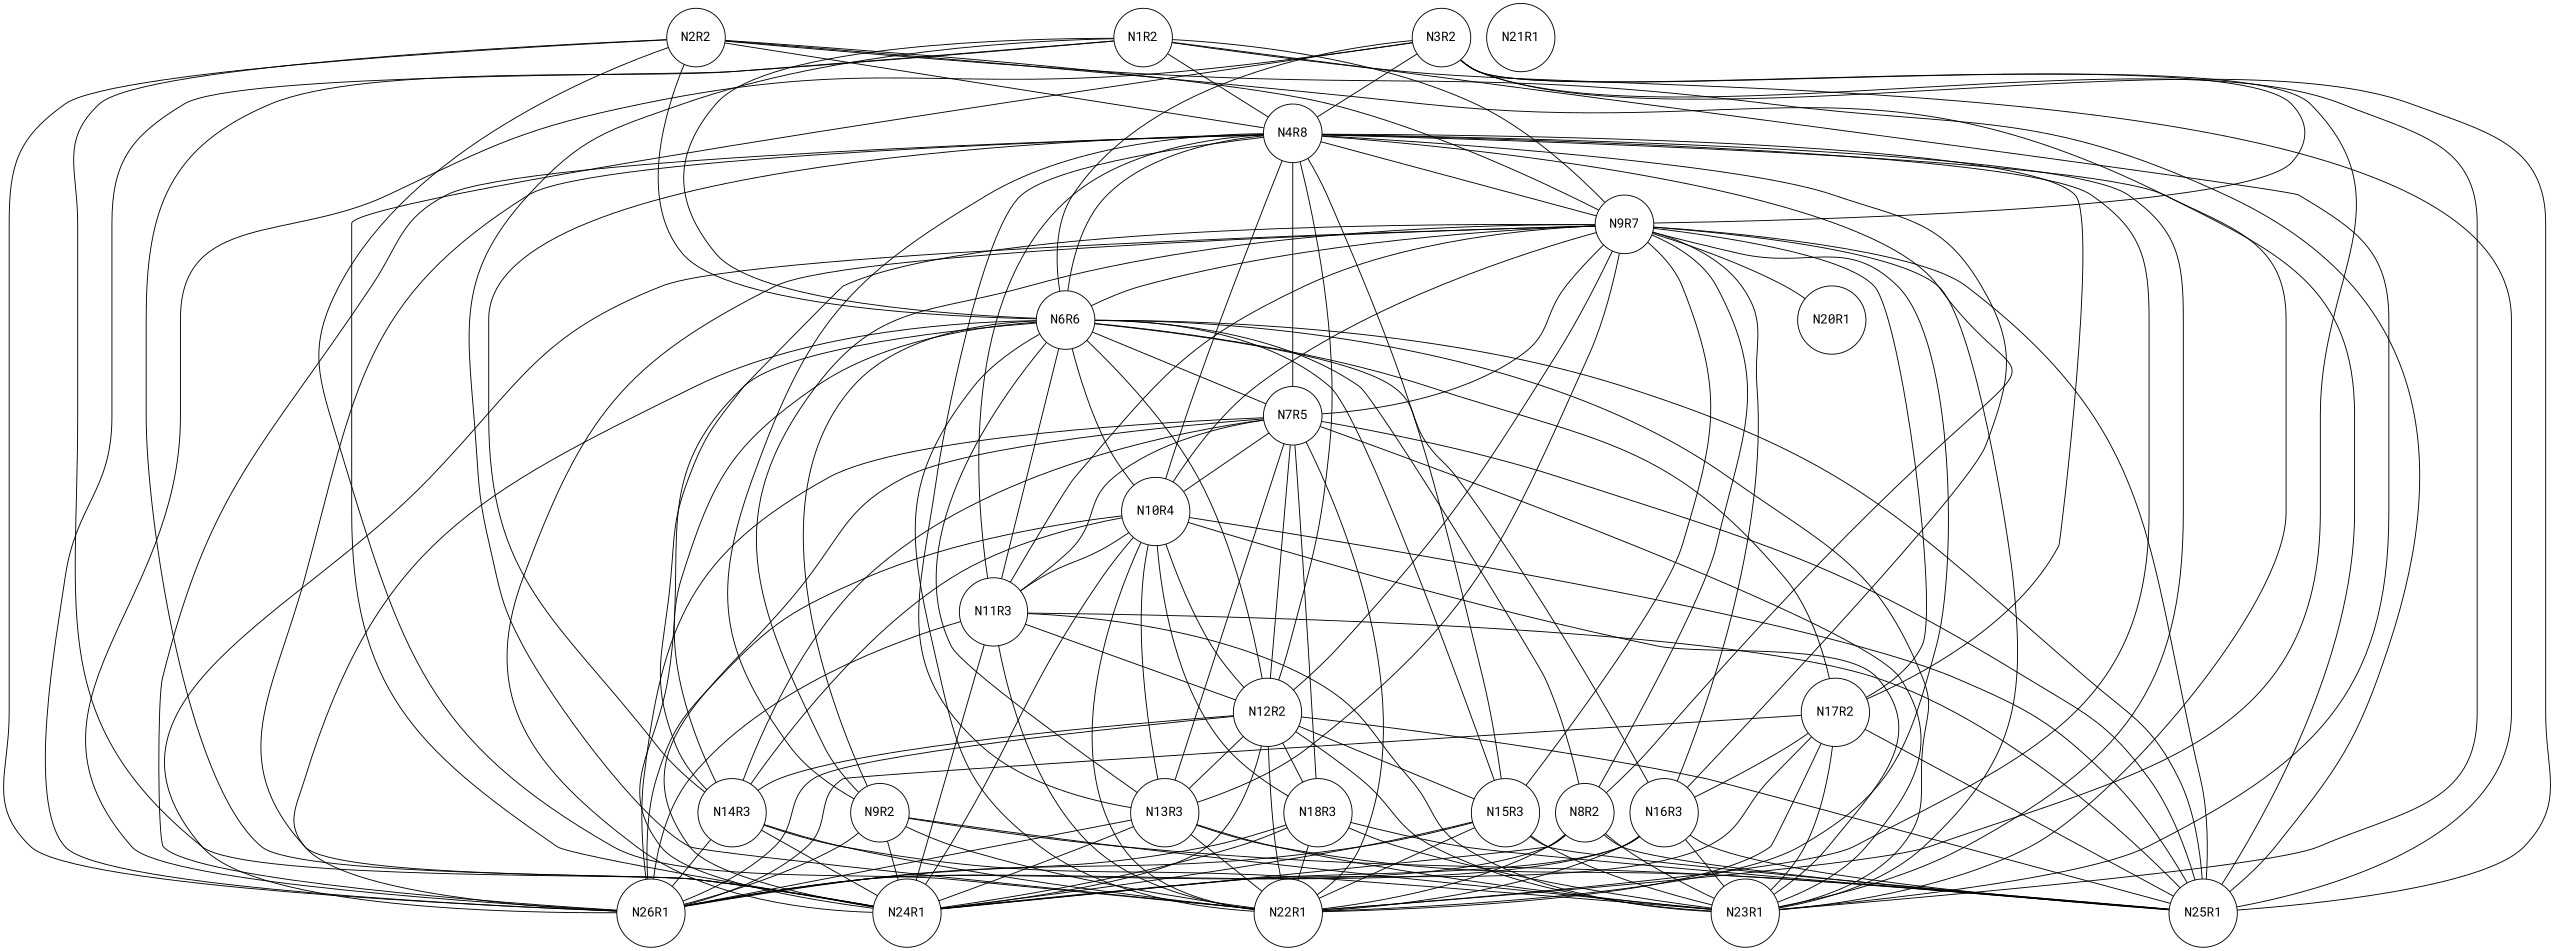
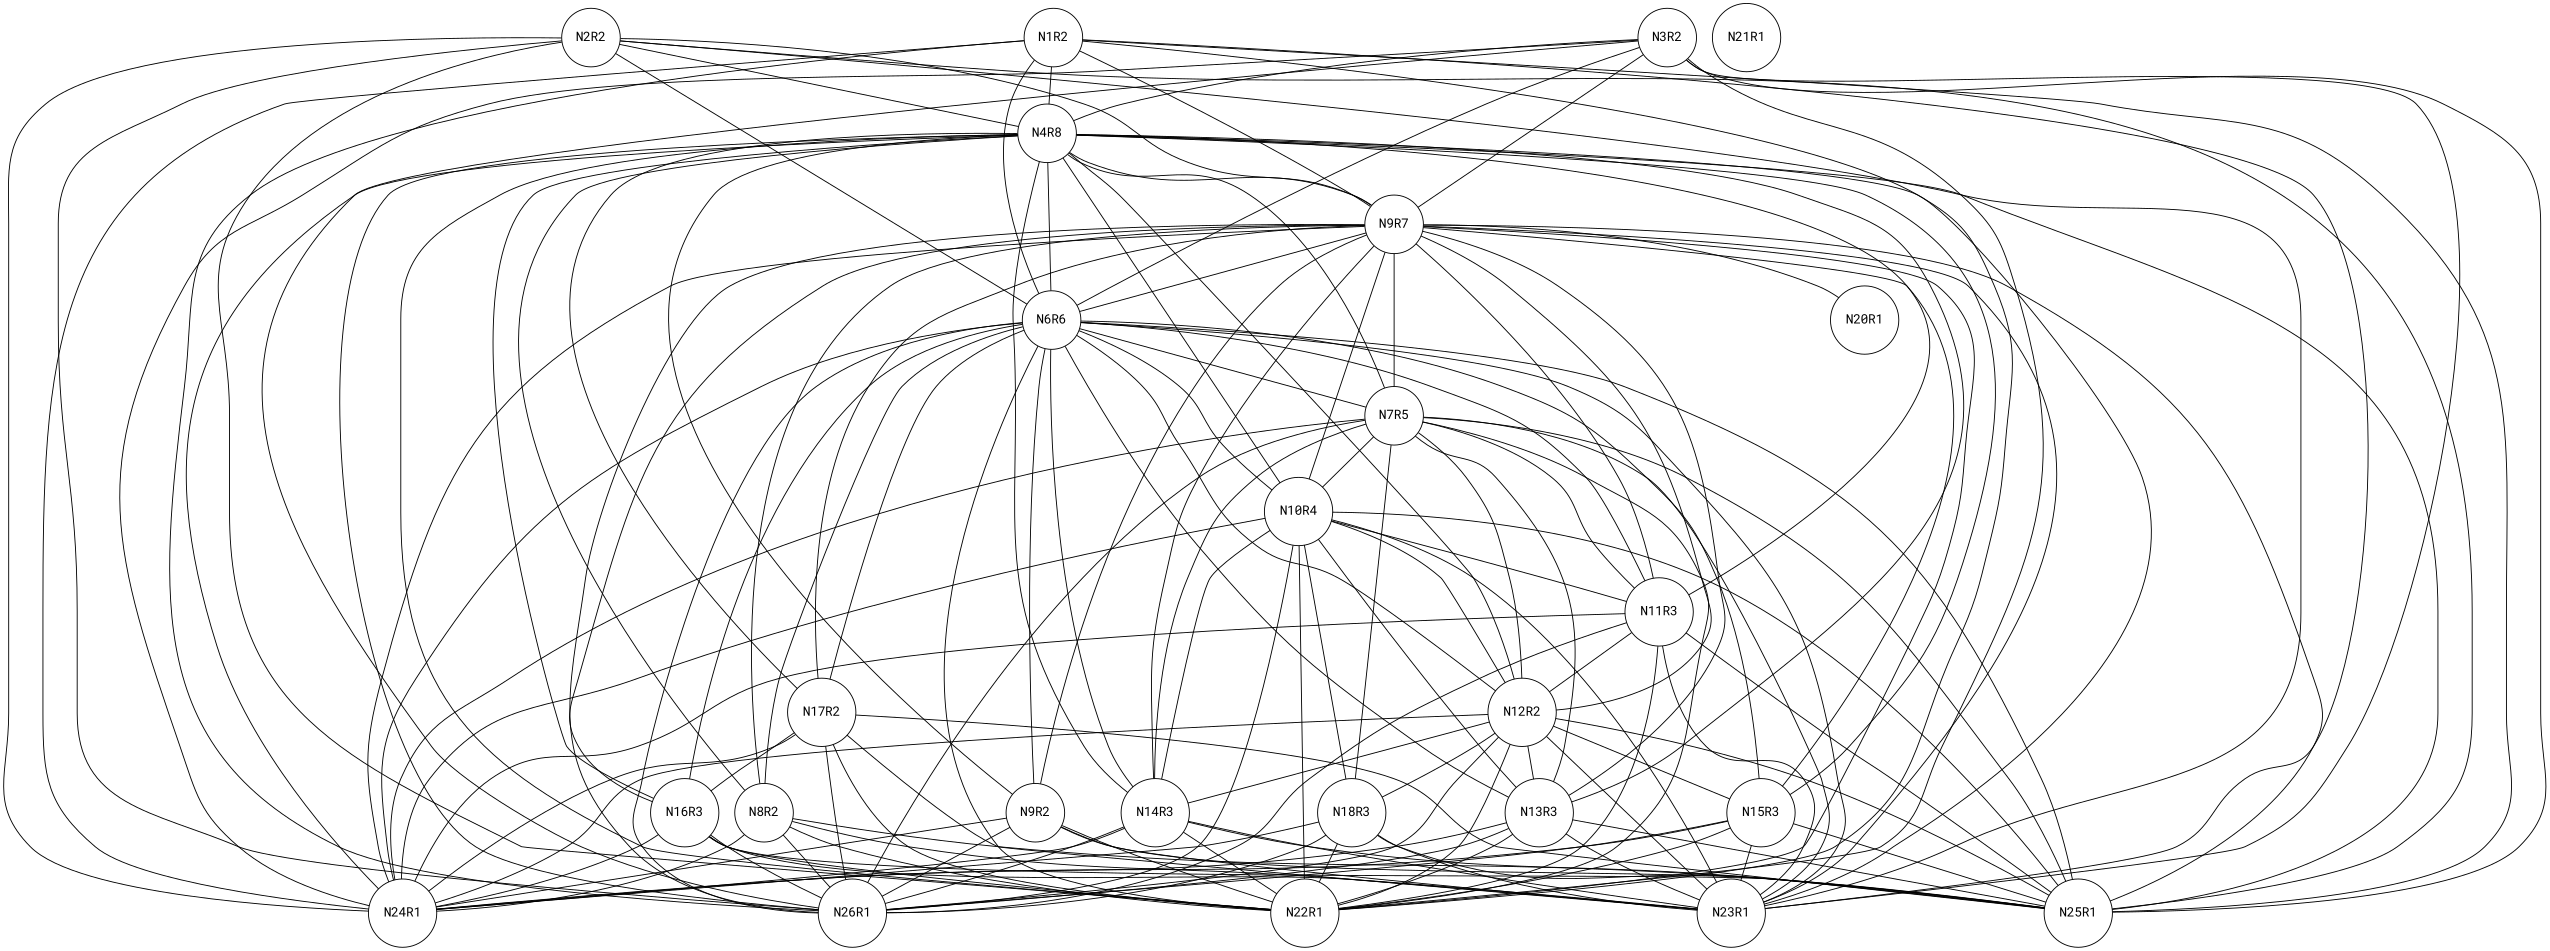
none -> (1615, 869)
